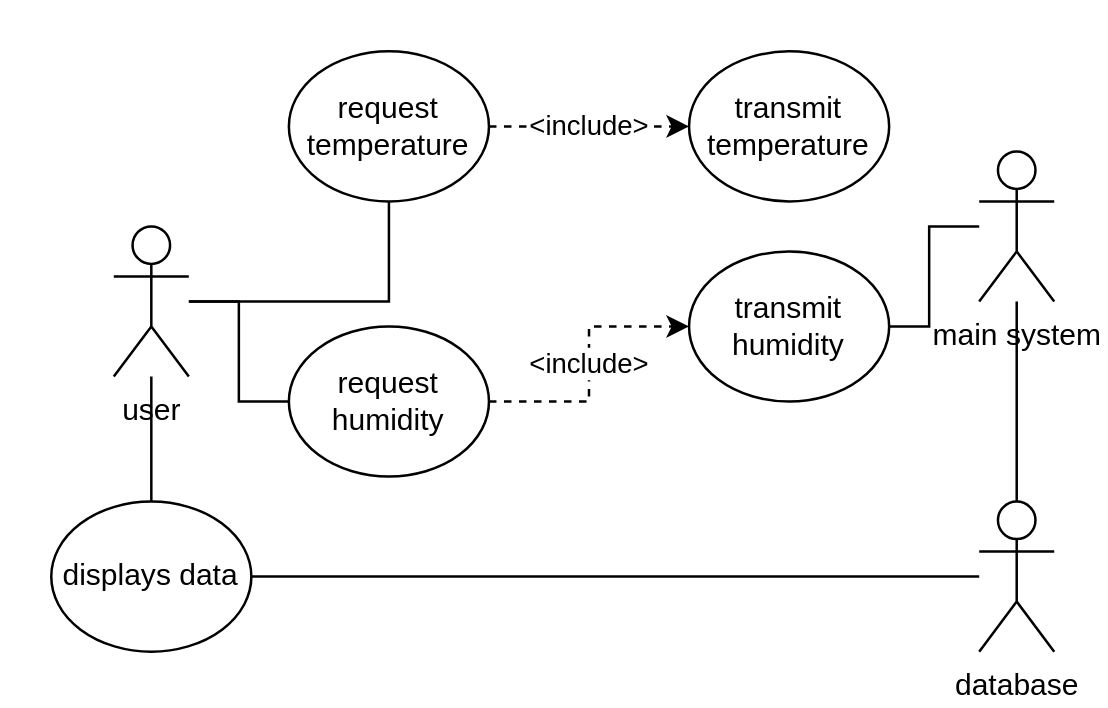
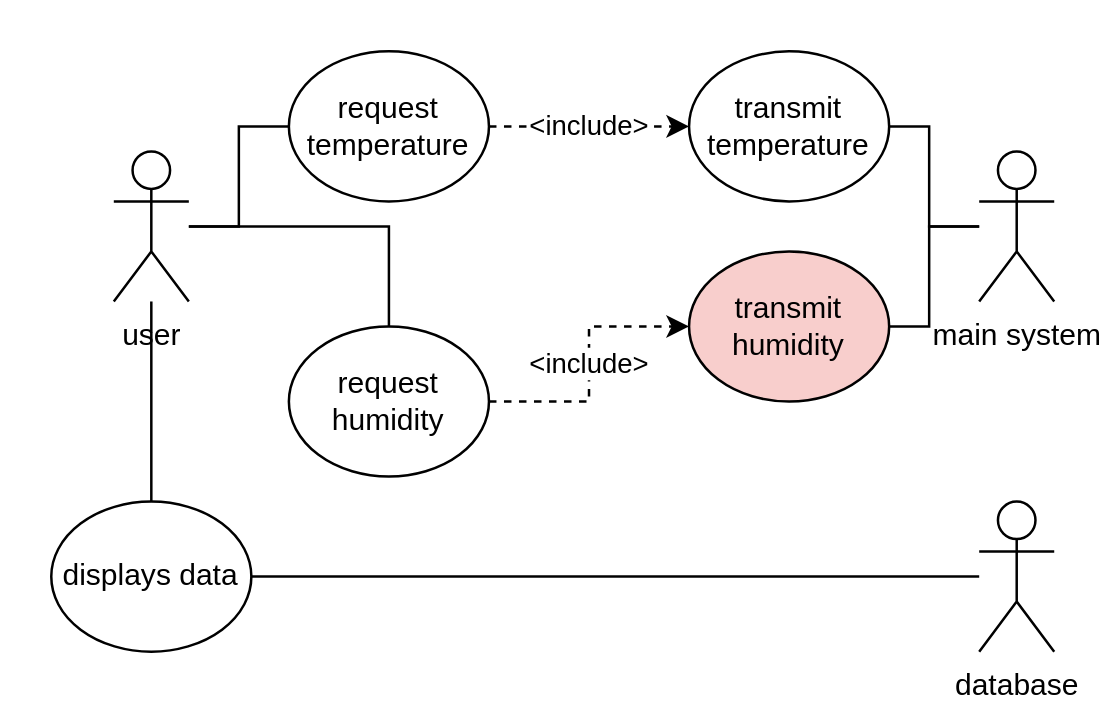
(151, 301) -> (151, 226)
(789, 326) -> (789, 326)
(1016, 401) -> (929, 154)
